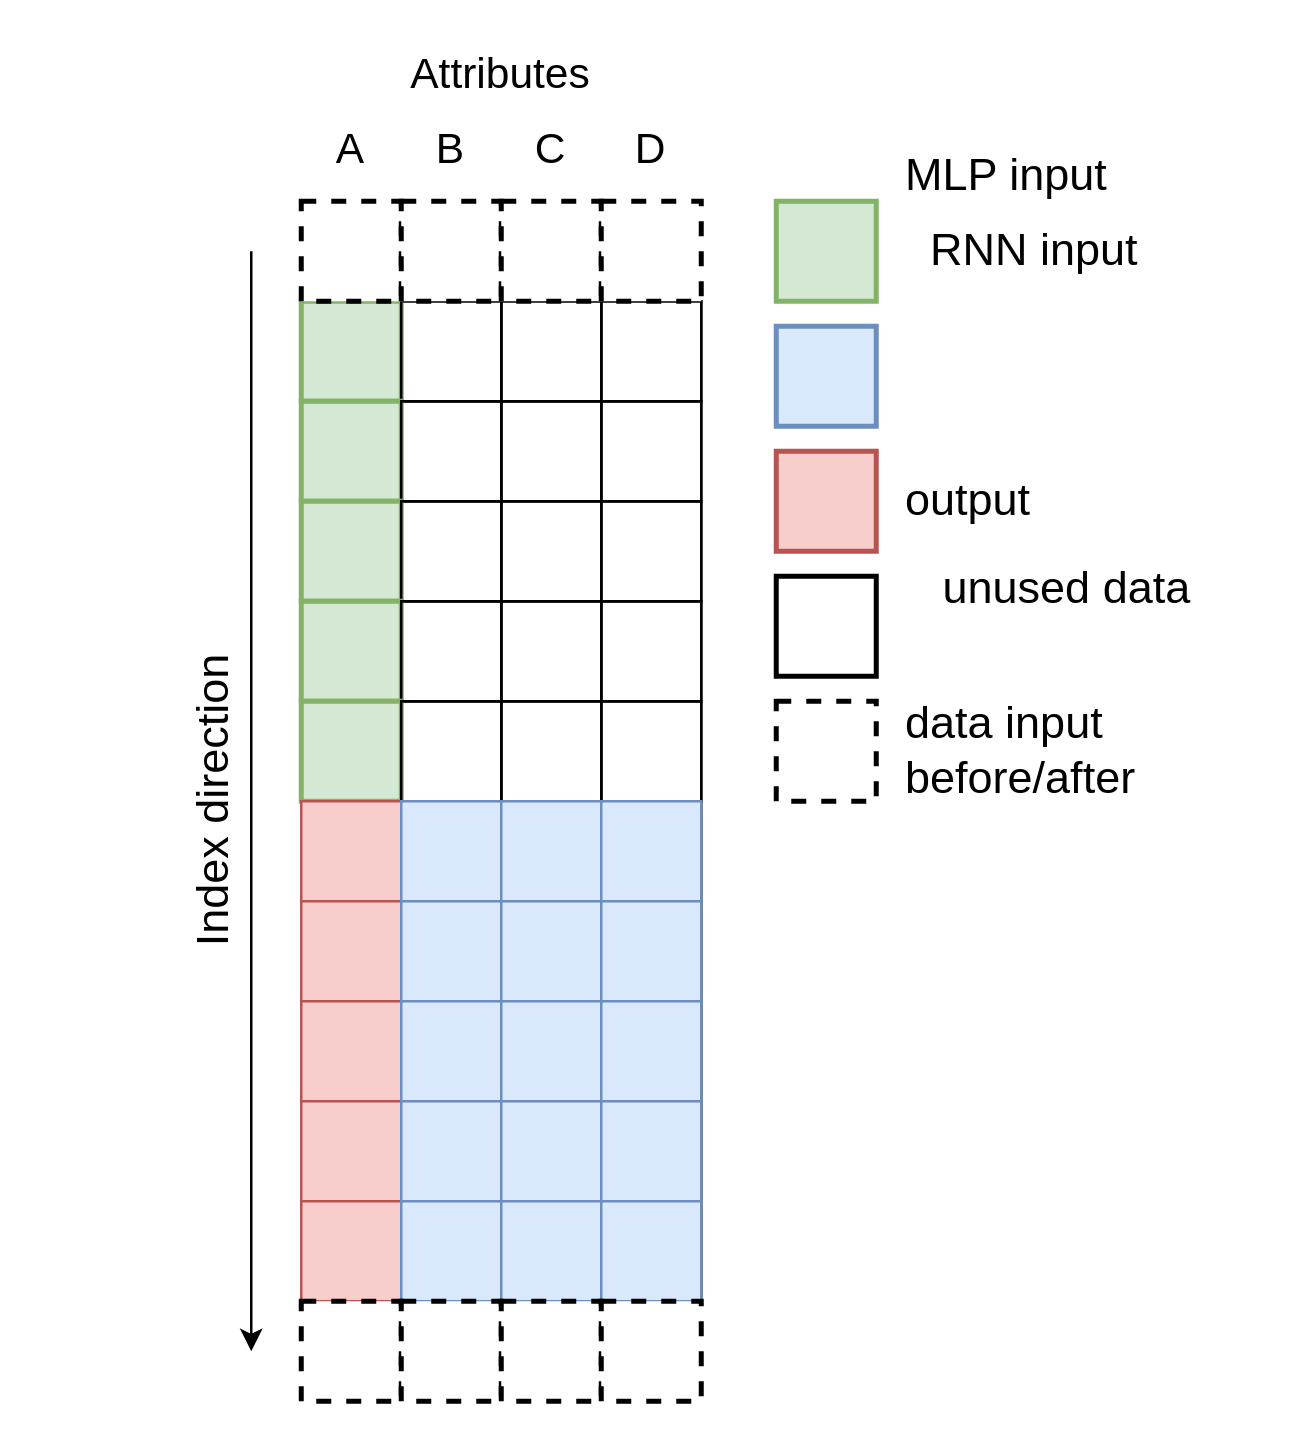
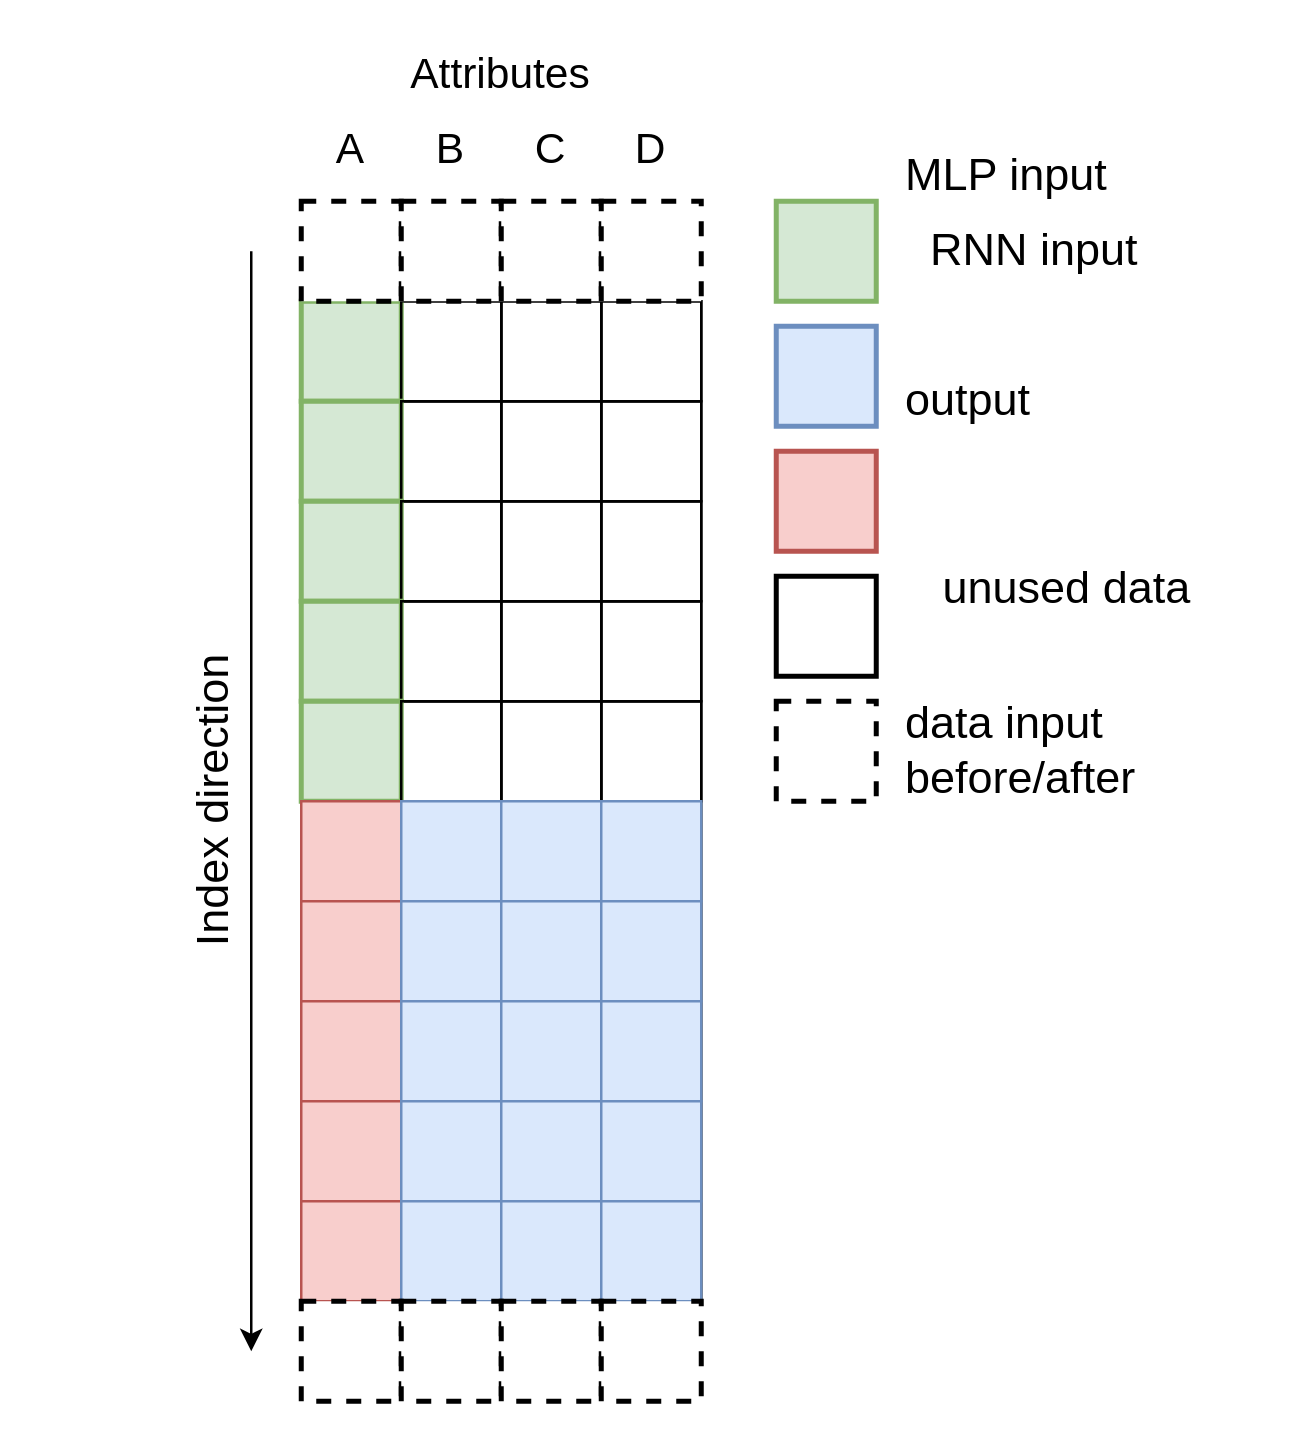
(1039, 501) -> (1039, 401)
